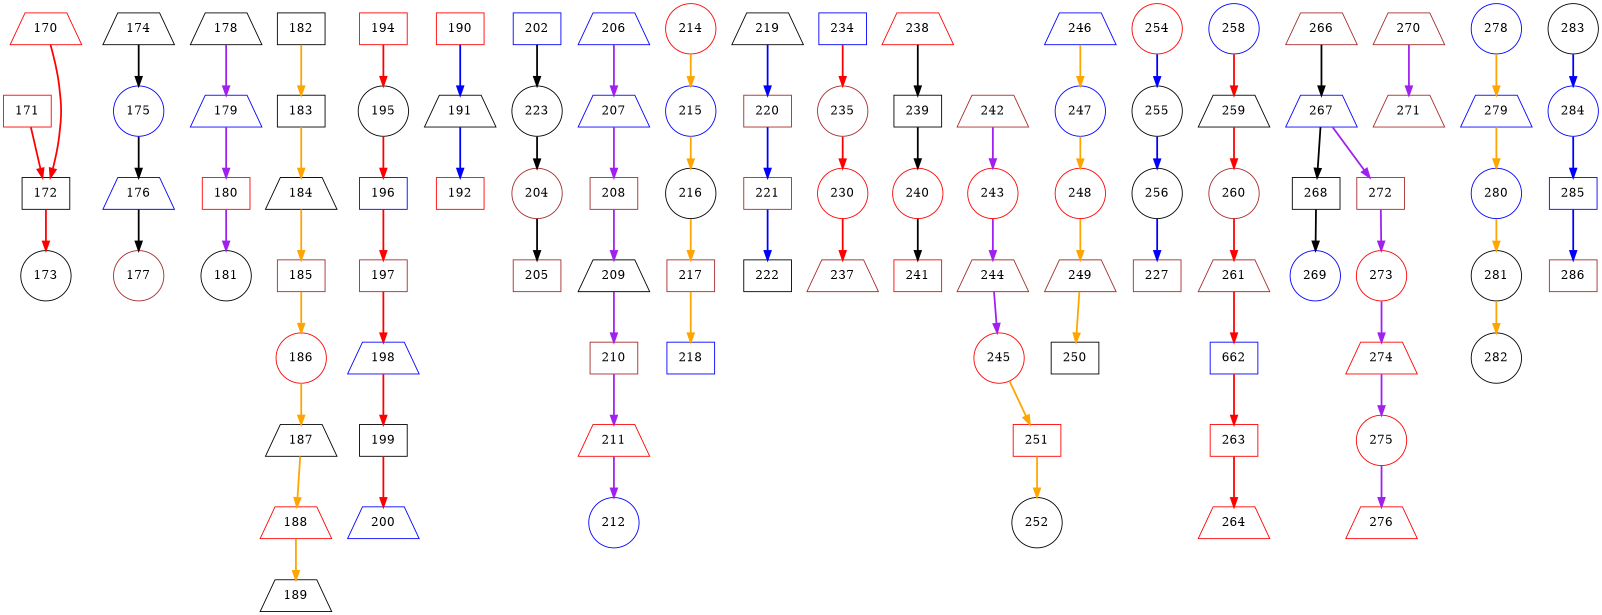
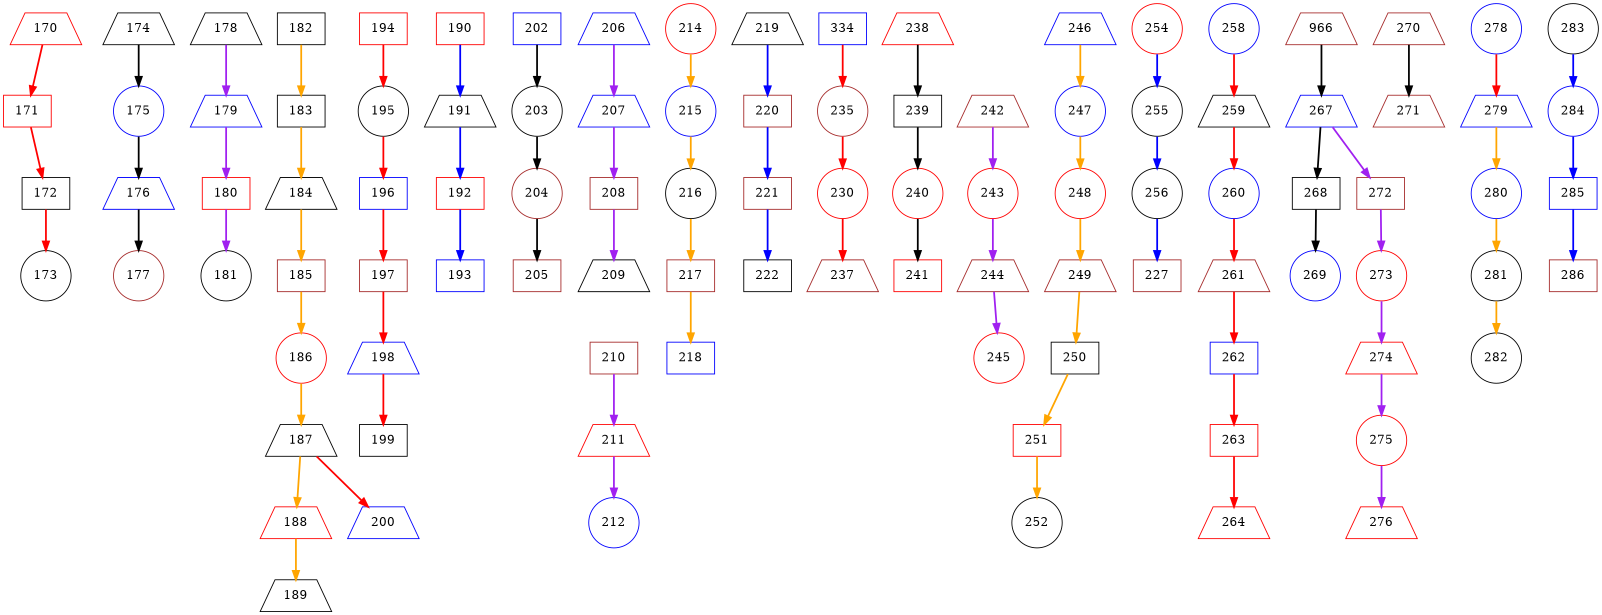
(843, 29) -> (843, 29)
(1321, 29) -> (1321, 29)
(1409, 65) -> (1409, 65)
(1496, 70) -> (1496, 70)
(61, 107) -> (38, 66)
(537, 111) -> (537, 111)
(1234, 193) -> (1234, 193)
none -> (460, 276)
(614, 312) -> none
(1234, 358) -> (1234, 358)
(1018, 399) -> (1058, 395)
(383, 477) -> (339, 478)
